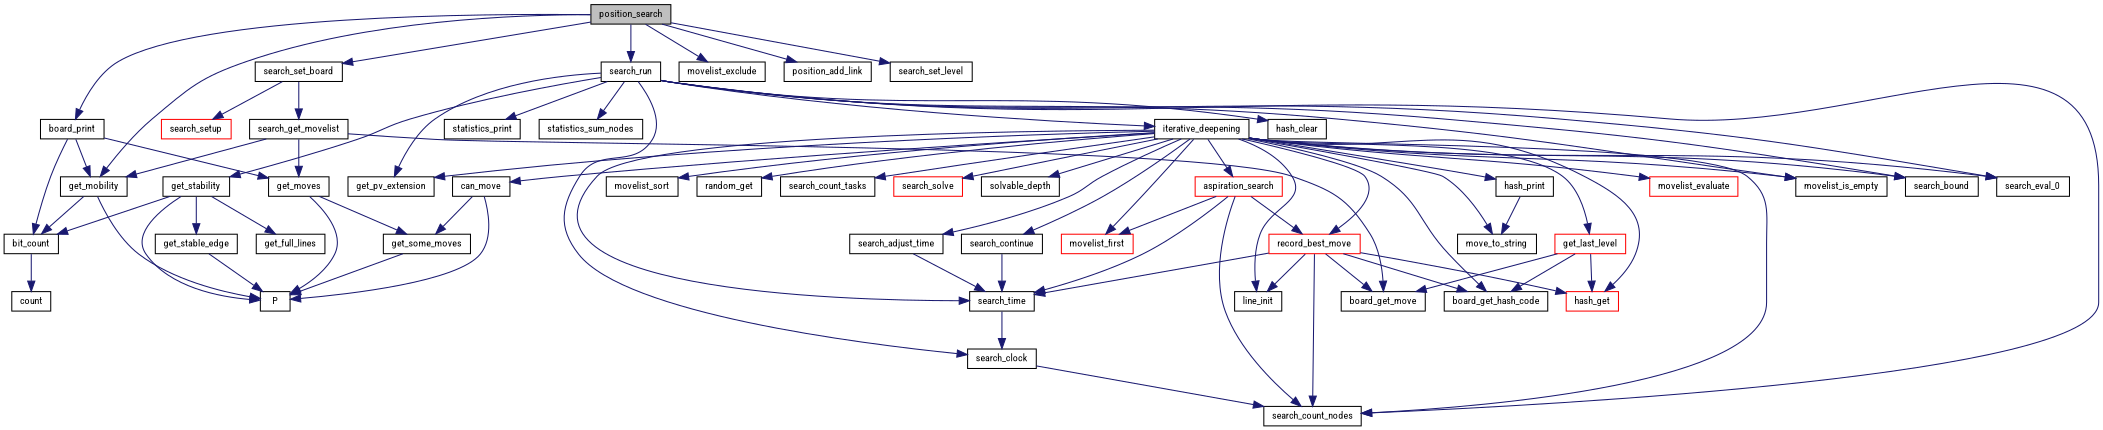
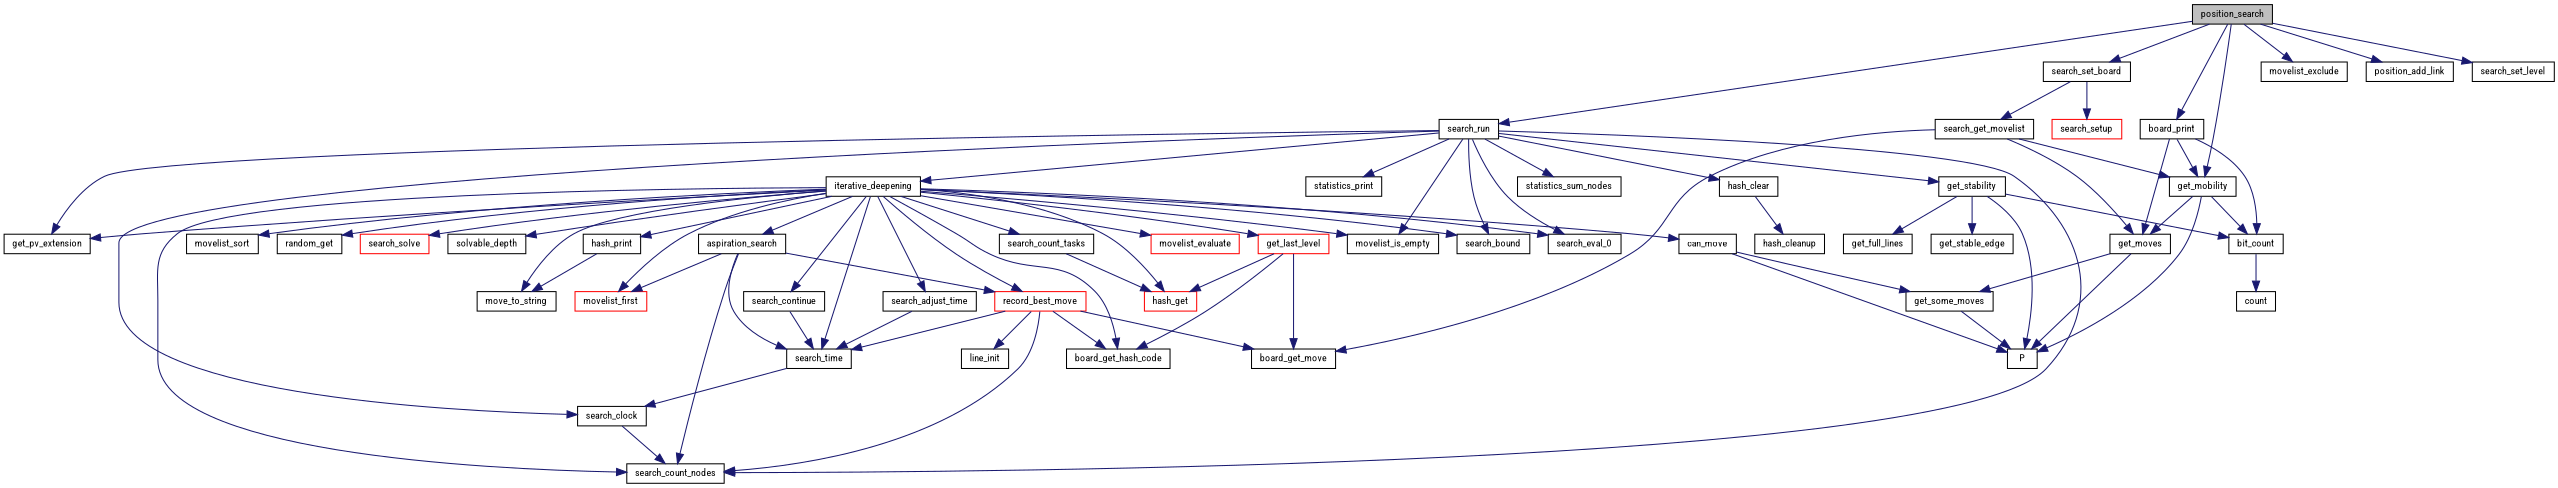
(1239, 187) -> (742, 244)
(1290, 200) -> none
none -> (2176, 212)
none -> (1790, 244)
(231, 270) -> none
(1453, 270) -> (1104, 271)
